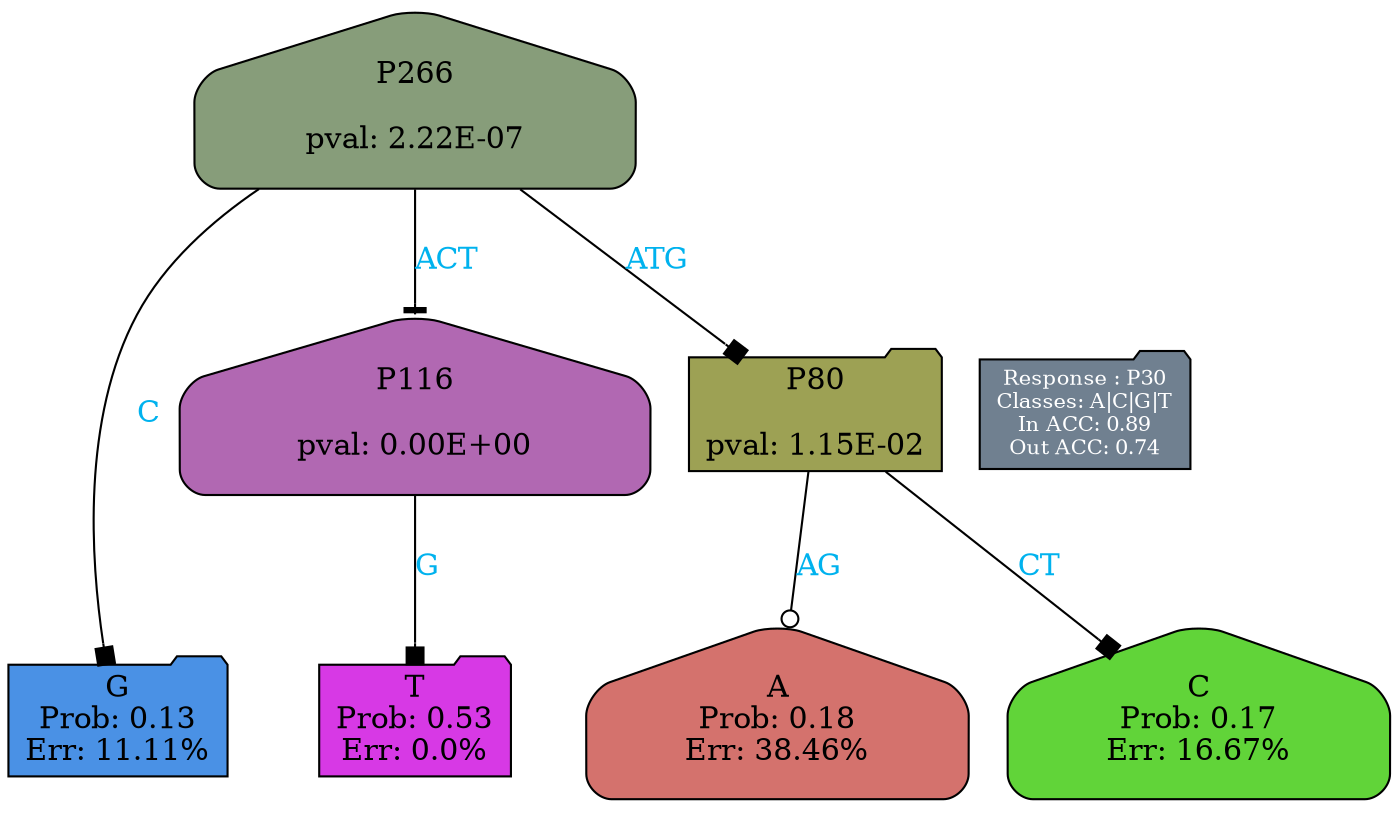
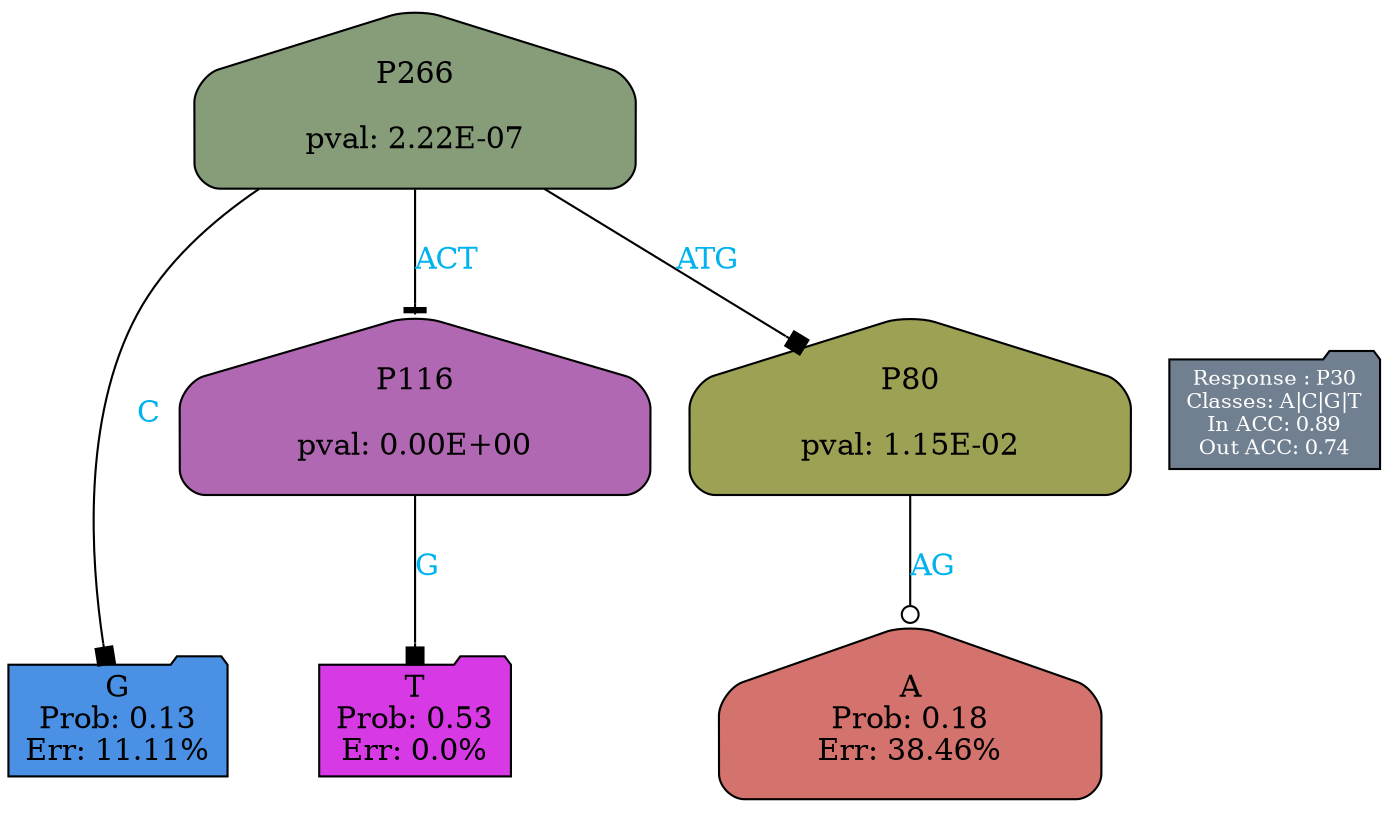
(815, 414) -> (910, 414)
(1199, 721) -> none
